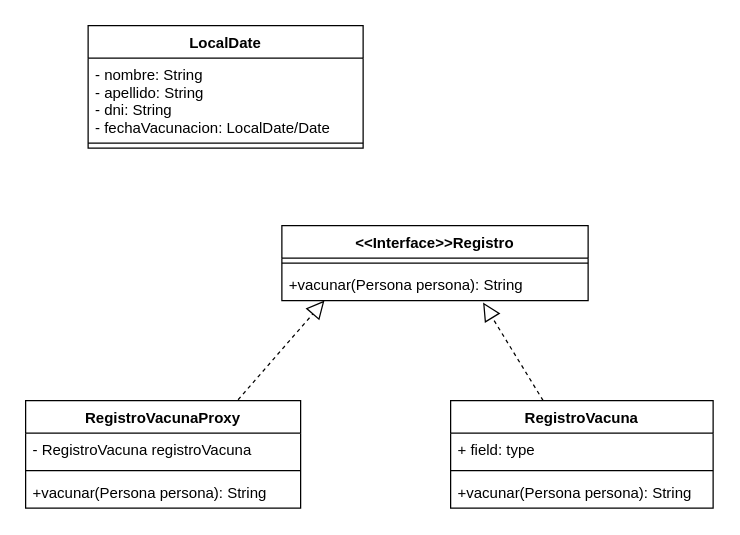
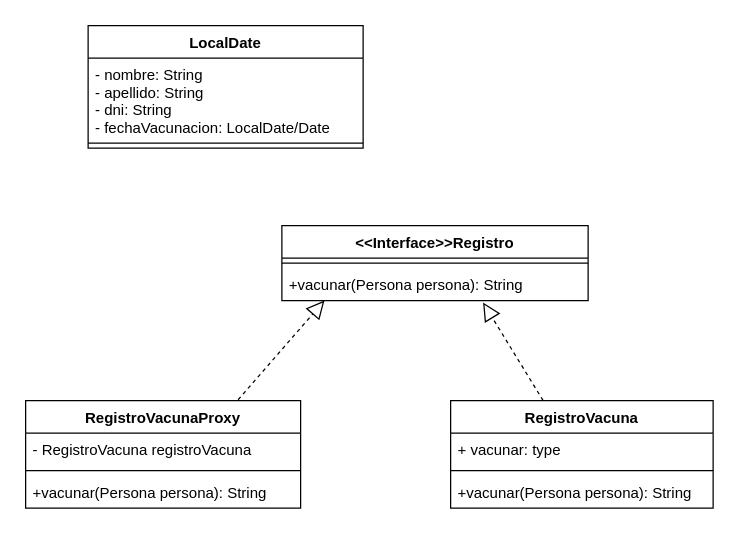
(502, 450) -> (515, 450)
